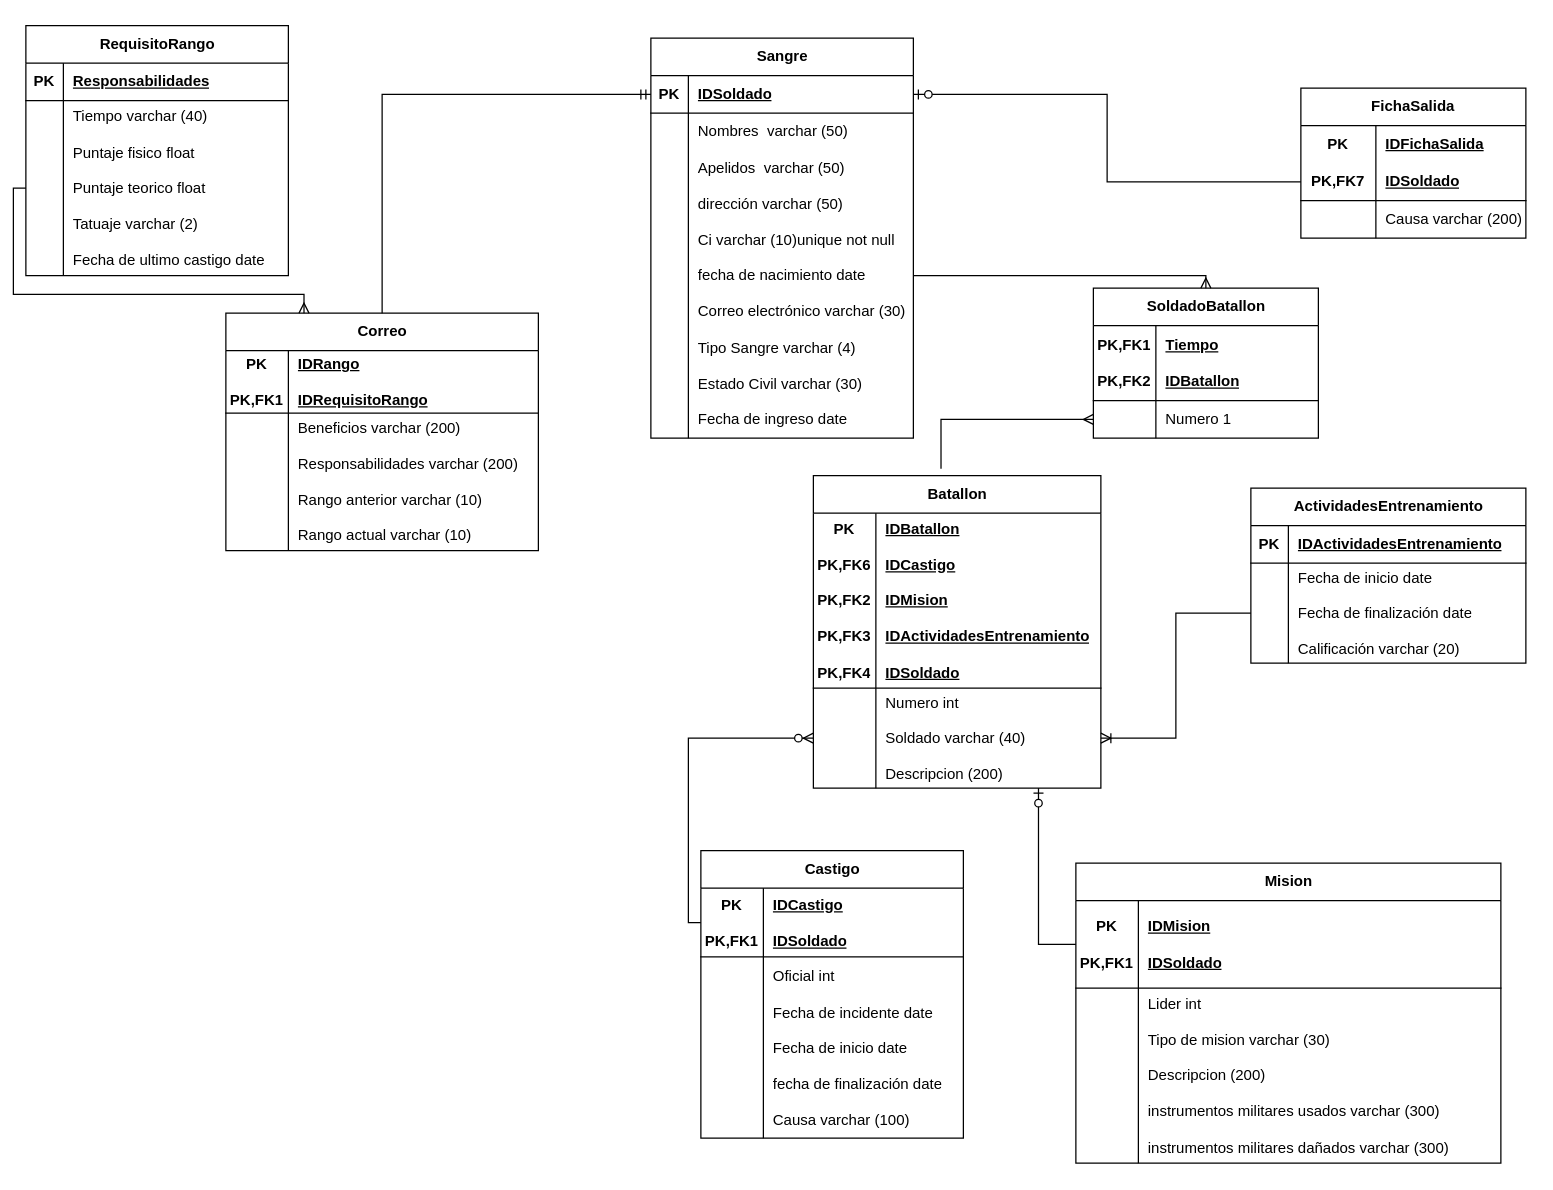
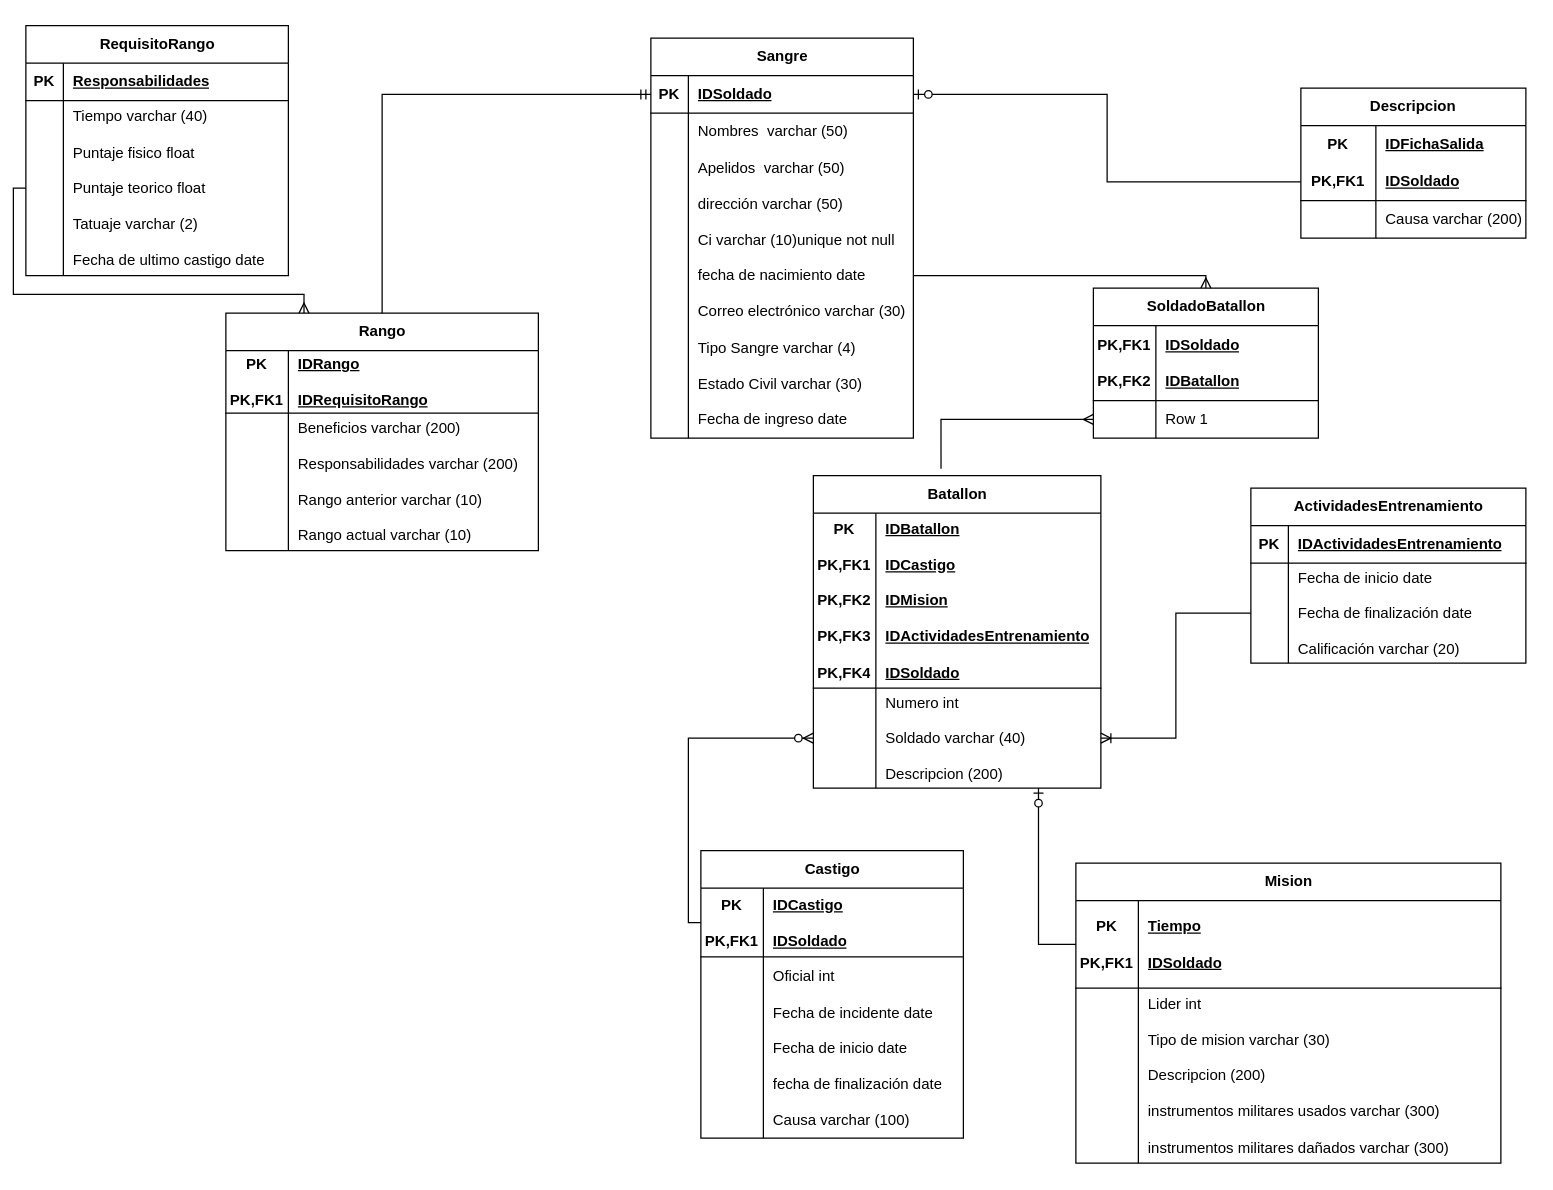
(1413, 107) -> (1413, 107)
(1338, 182) -> (1338, 182)
(383, 332) -> (383, 332)
(1204, 363) -> (1204, 363)
(1197, 419) -> (1185, 419)
(844, 601) -> (844, 601)
(1184, 944) -> (1184, 944)
